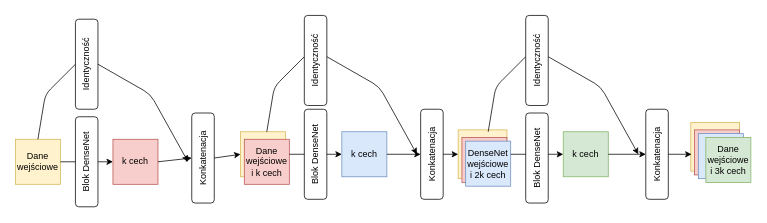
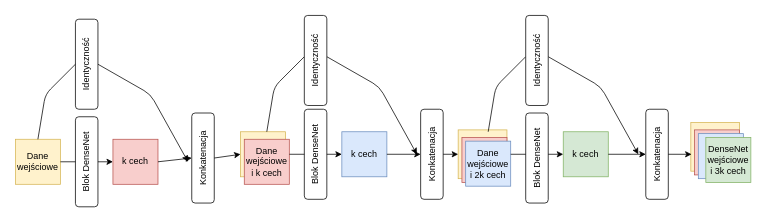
(728, 160) -> (728, 160)
(488, 164) -> (488, 164)
